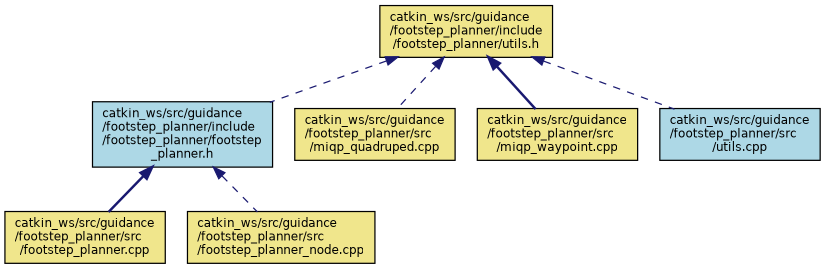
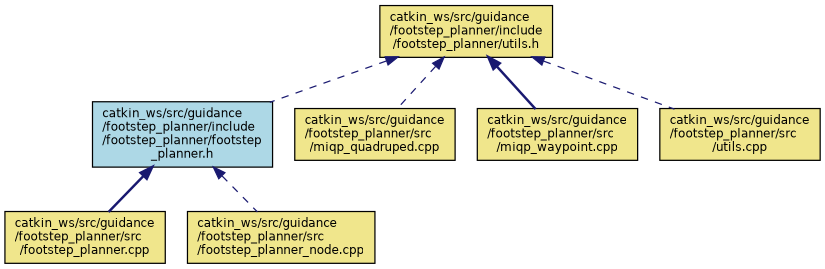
(740, 134) -> (740, 134)
